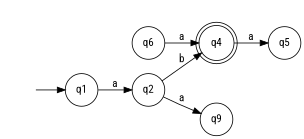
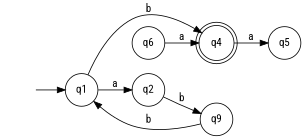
(179, 69) -> (129, 21)
(182, 98) -> (182, 98)
none -> (148, 129)
